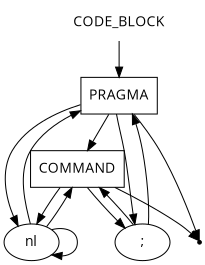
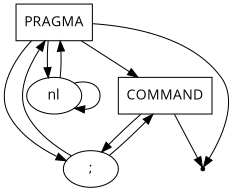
(119, 22) -> none
(51, 201) -> none
(57, 212) -> none
